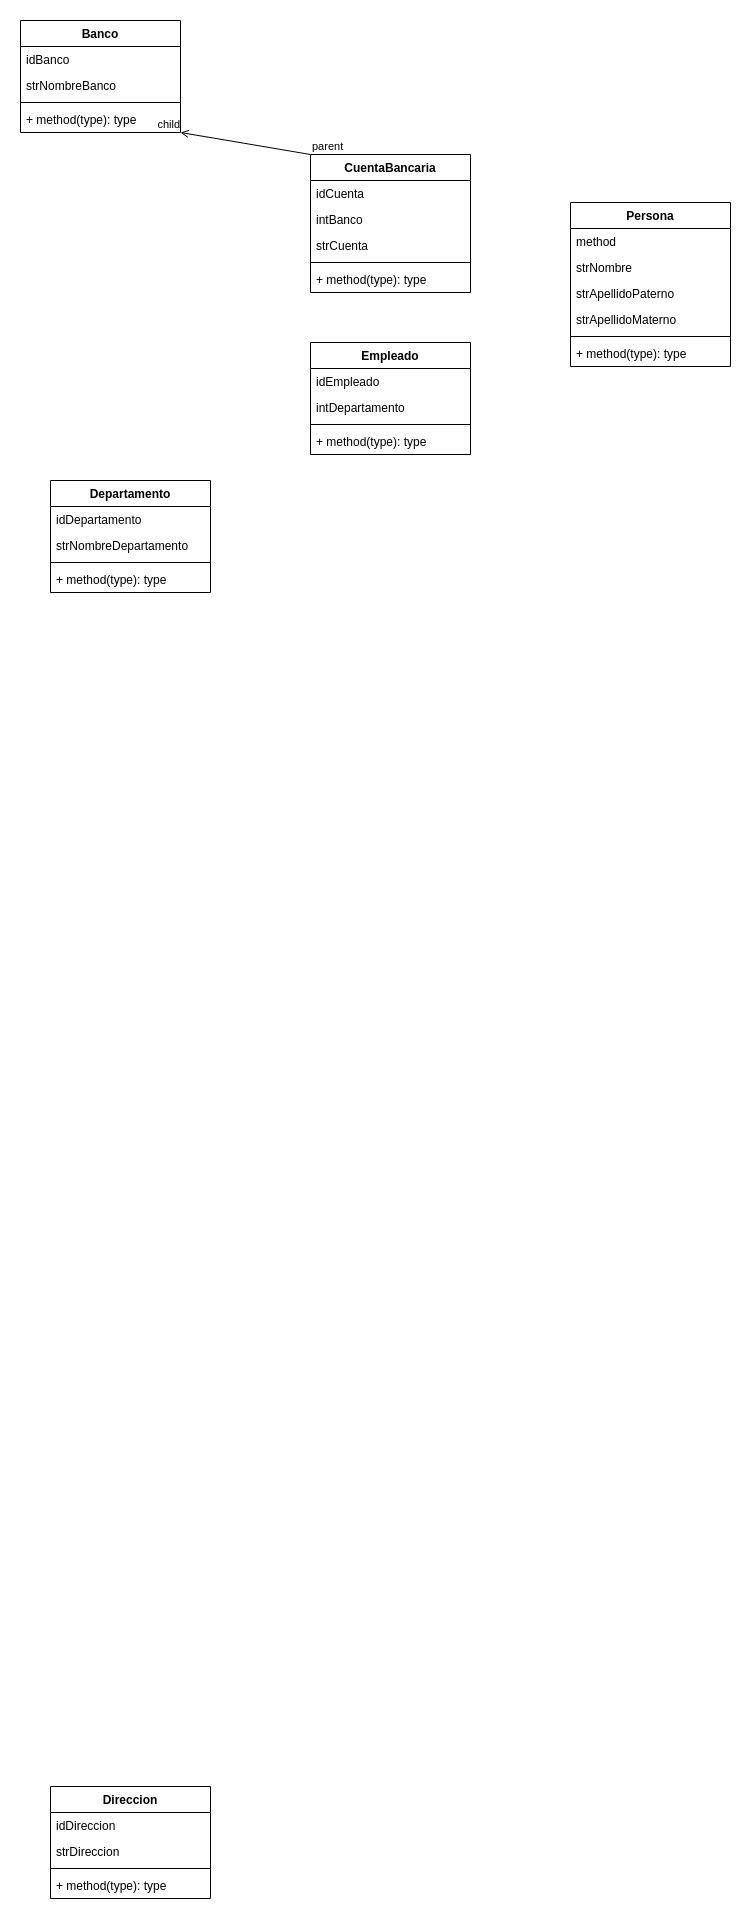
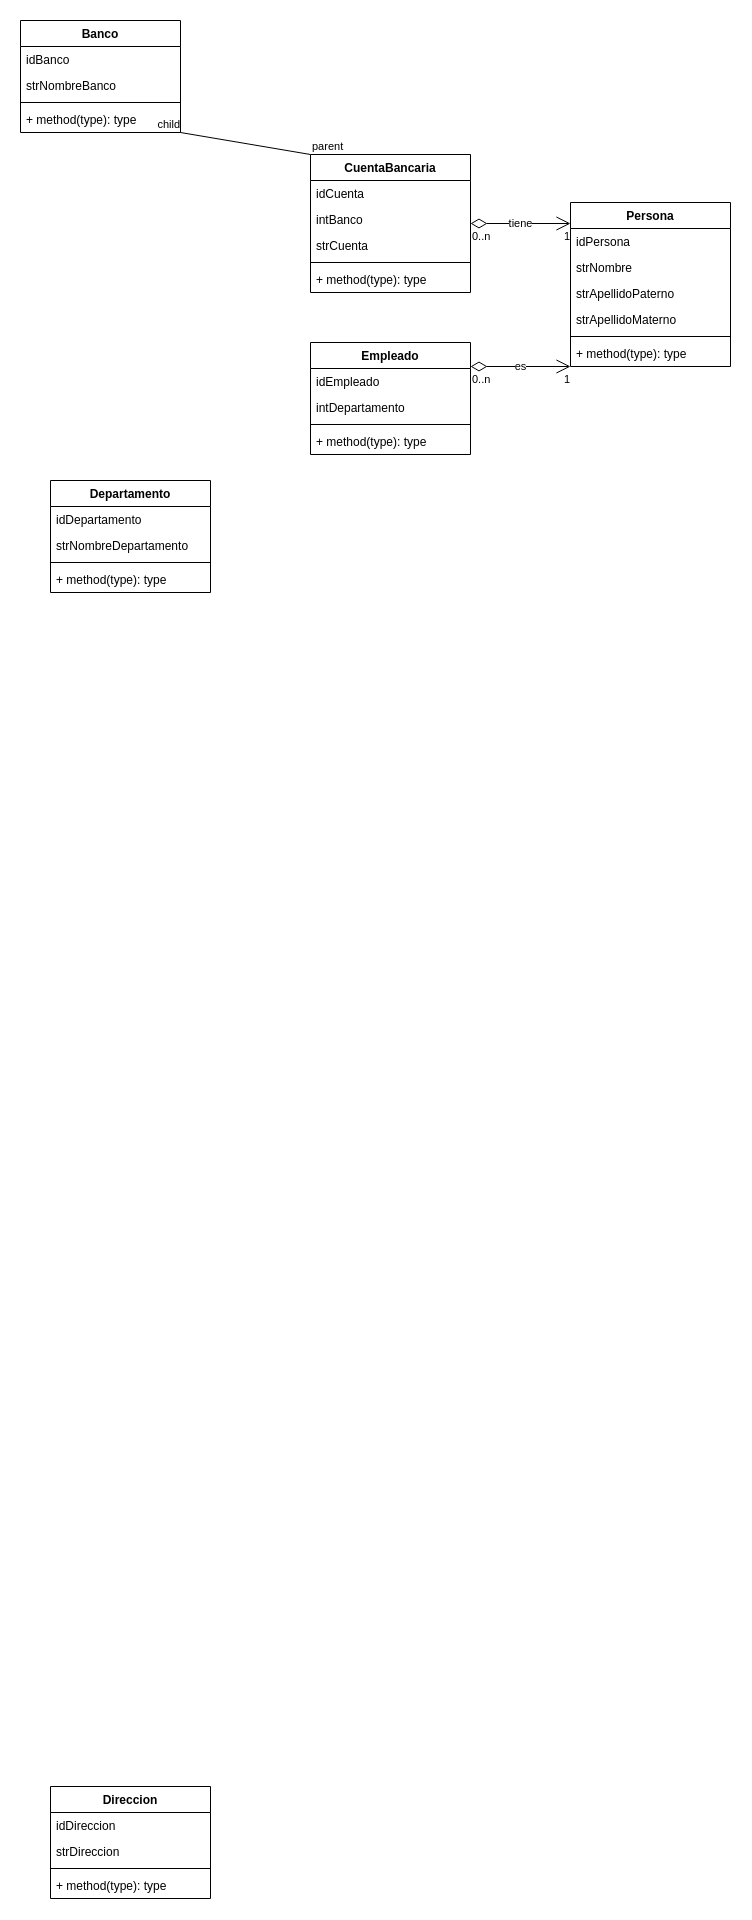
(186, 133) -> (185, 133)
none -> (527, 224)
(597, 243) -> (605, 243)
none -> (527, 367)
